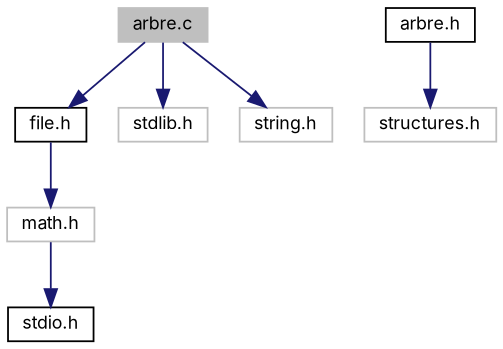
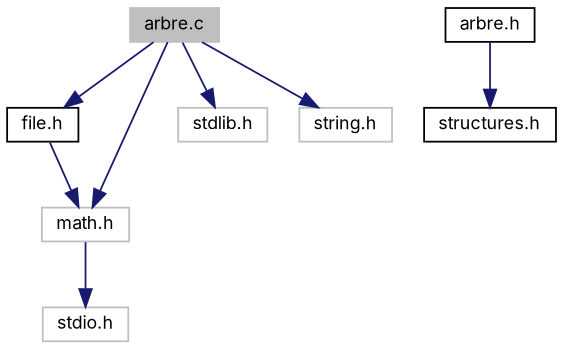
none -> (134, 116)
(430, 125) -> (490, 125)
(51, 324) -> (86, 324)
